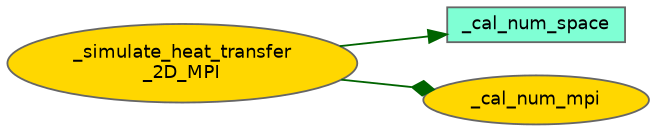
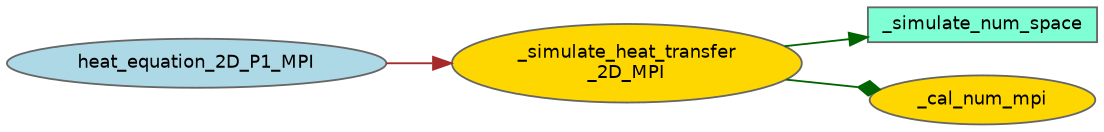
(536, 25) -> (982, 25)
none -> (197, 63)
